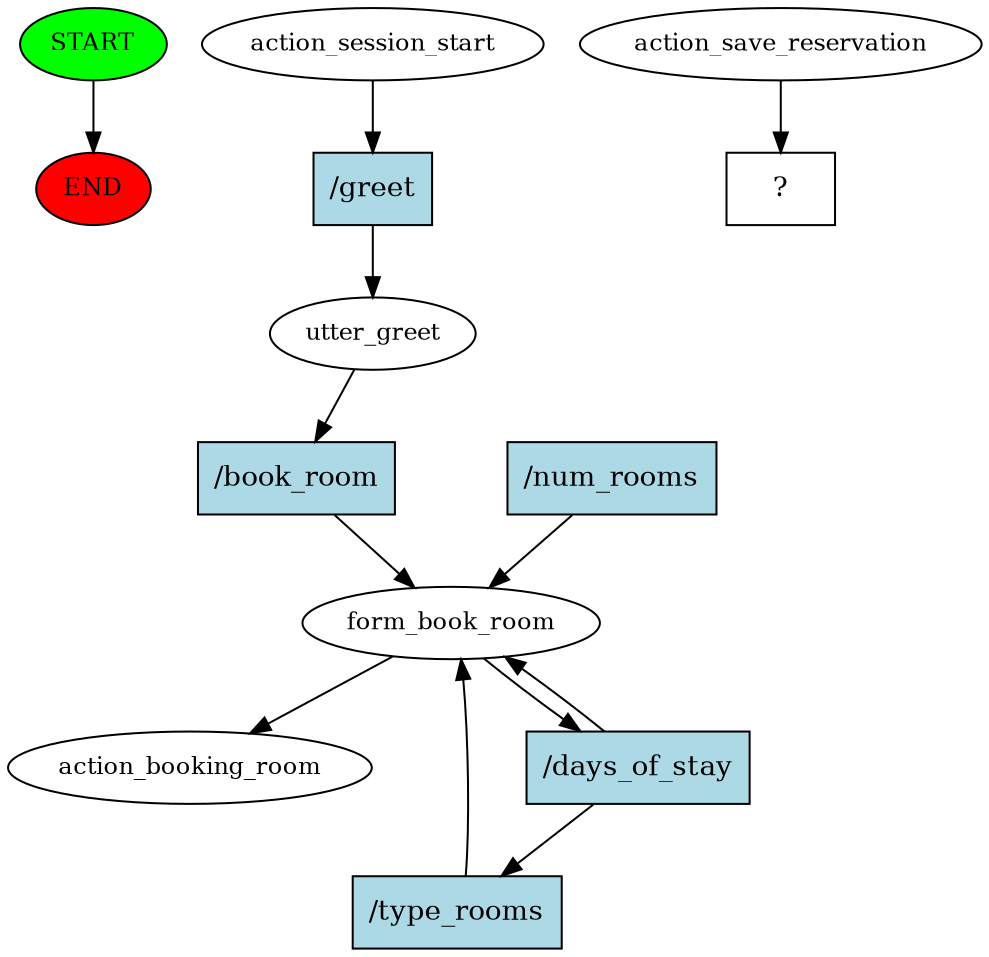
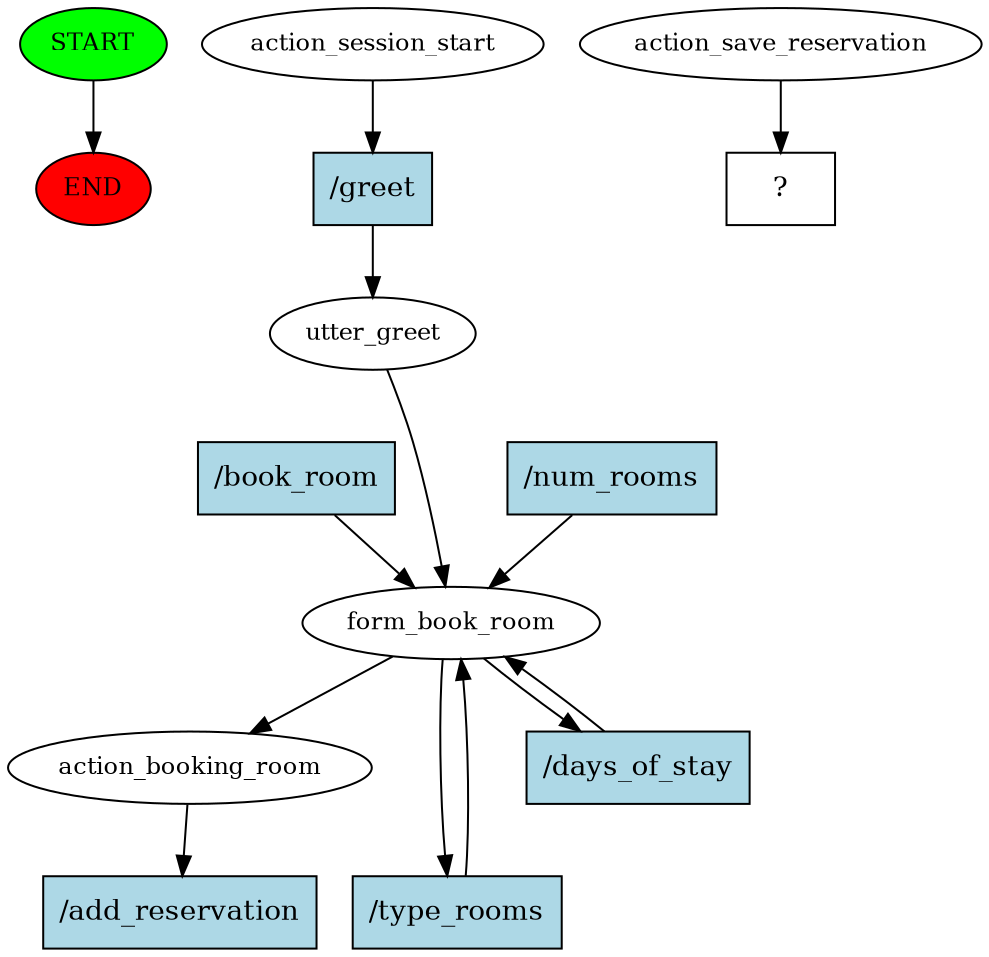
(340, 397) -> (420, 467)
(556, 834) -> (440, 757)
none -> (180, 912)
